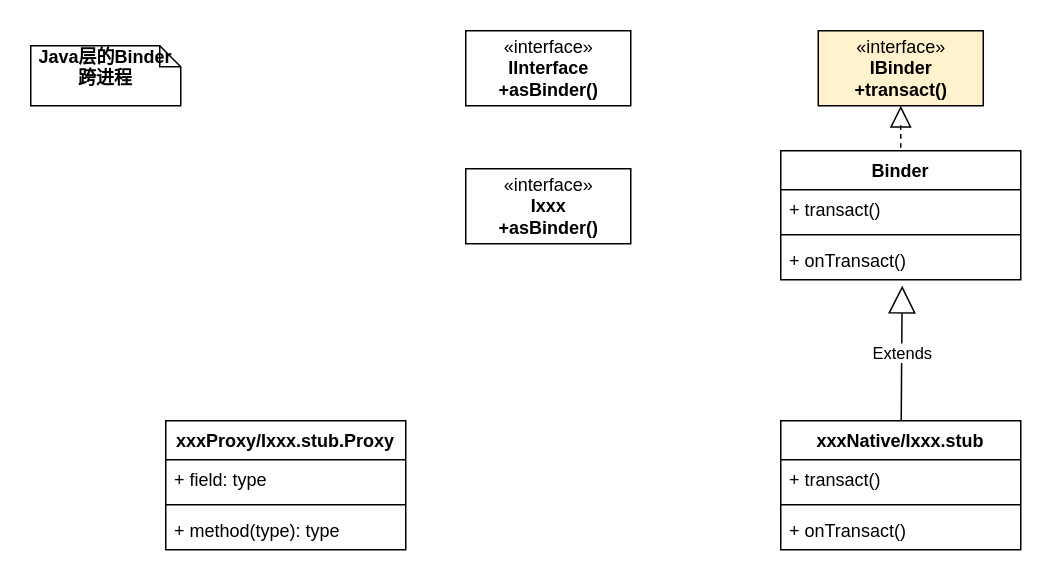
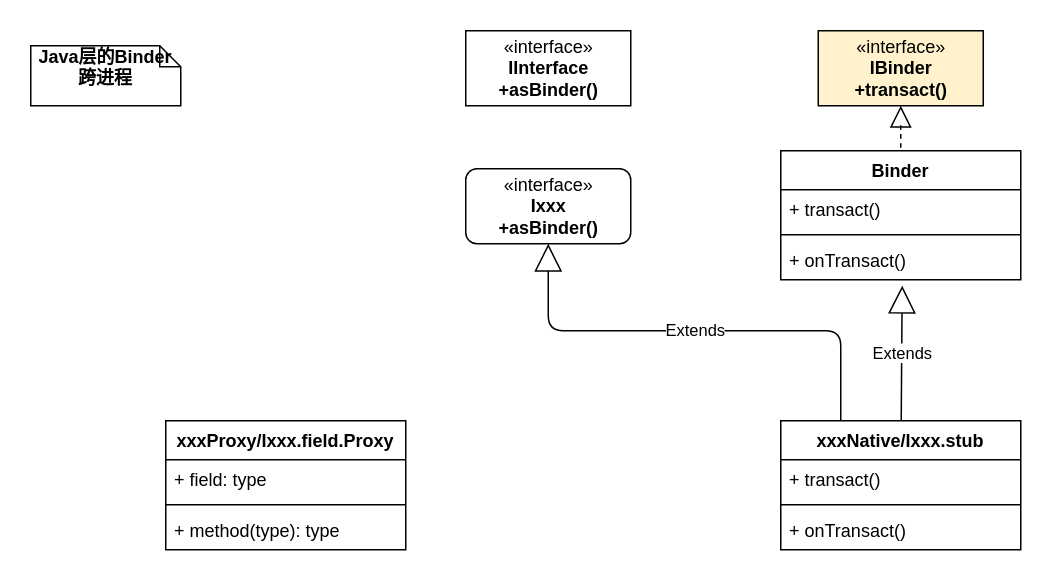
(548, 206) -> (548, 206)
none -> (711, 331)
(285, 441) -> (285, 441)
